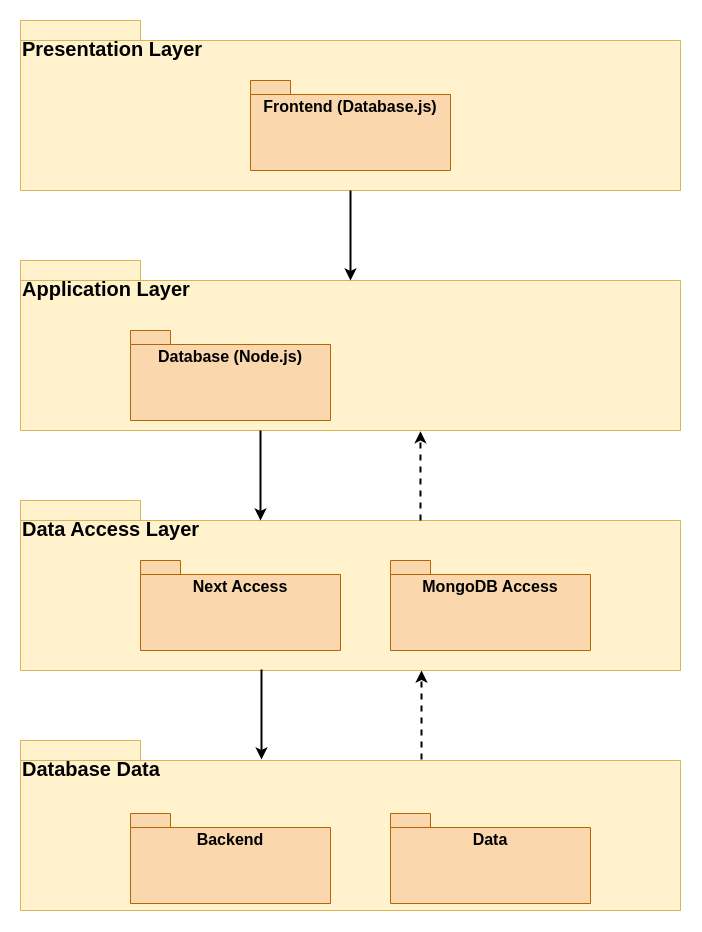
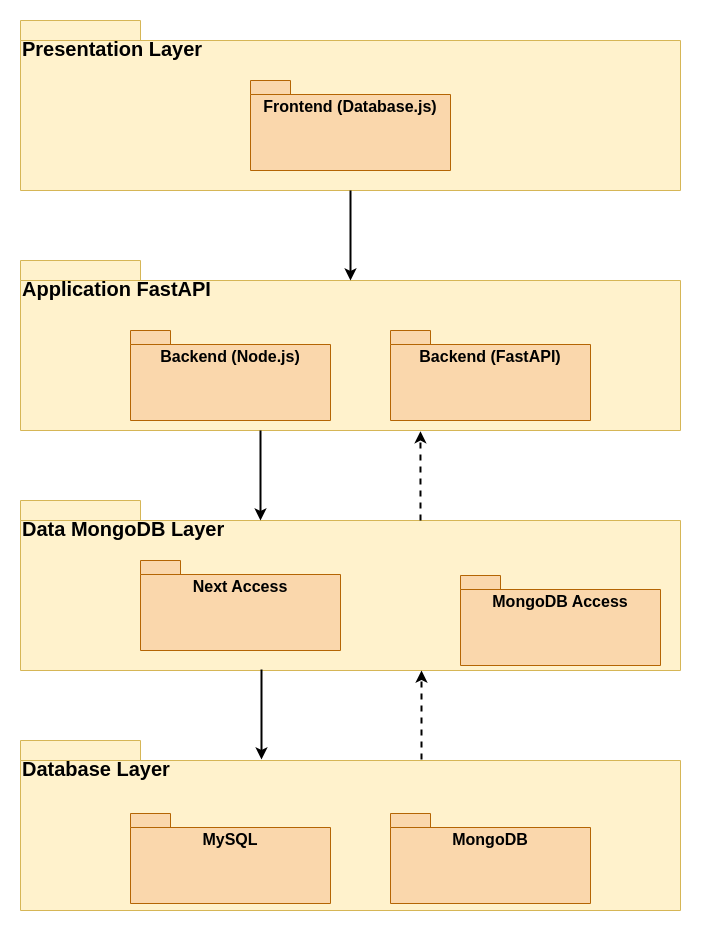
(107, 290) -> (119, 290)
(231, 357) -> (231, 357)
none -> (491, 376)
(113, 530) -> (118, 530)
(491, 606) -> (561, 621)
(93, 770) -> (98, 770)
(231, 840) -> (231, 840)
(491, 840) -> (491, 840)
